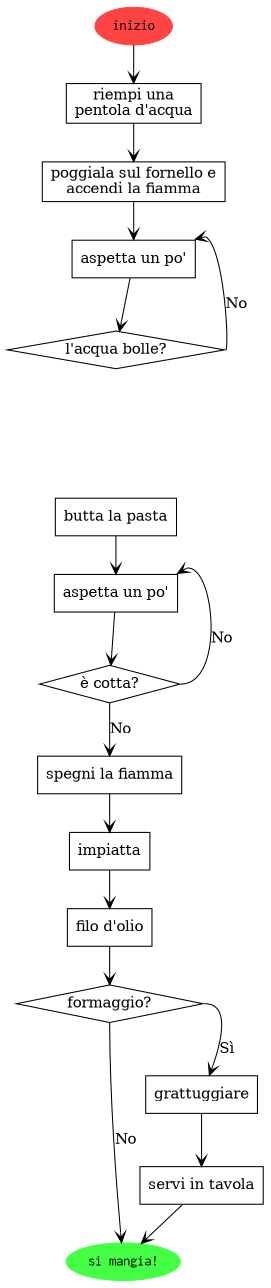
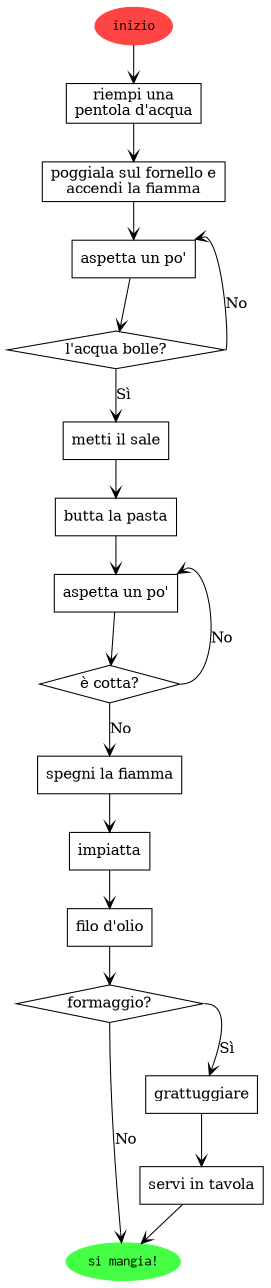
none -> (116, 441)
